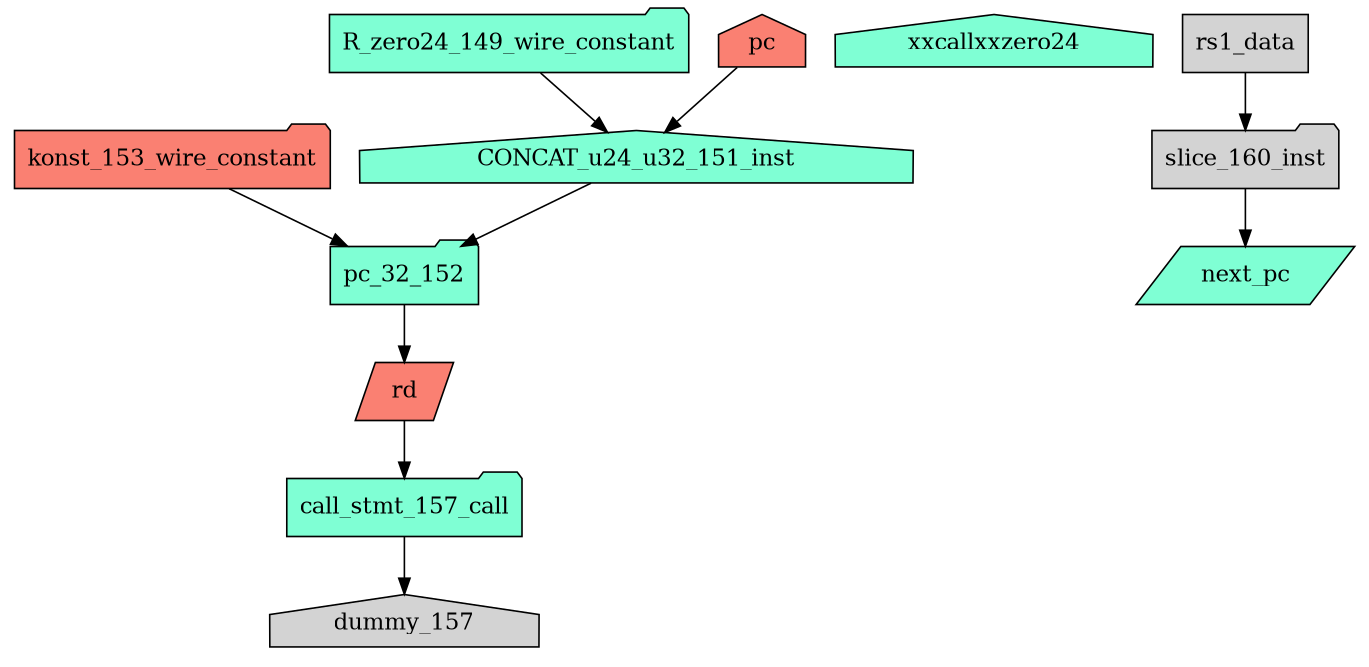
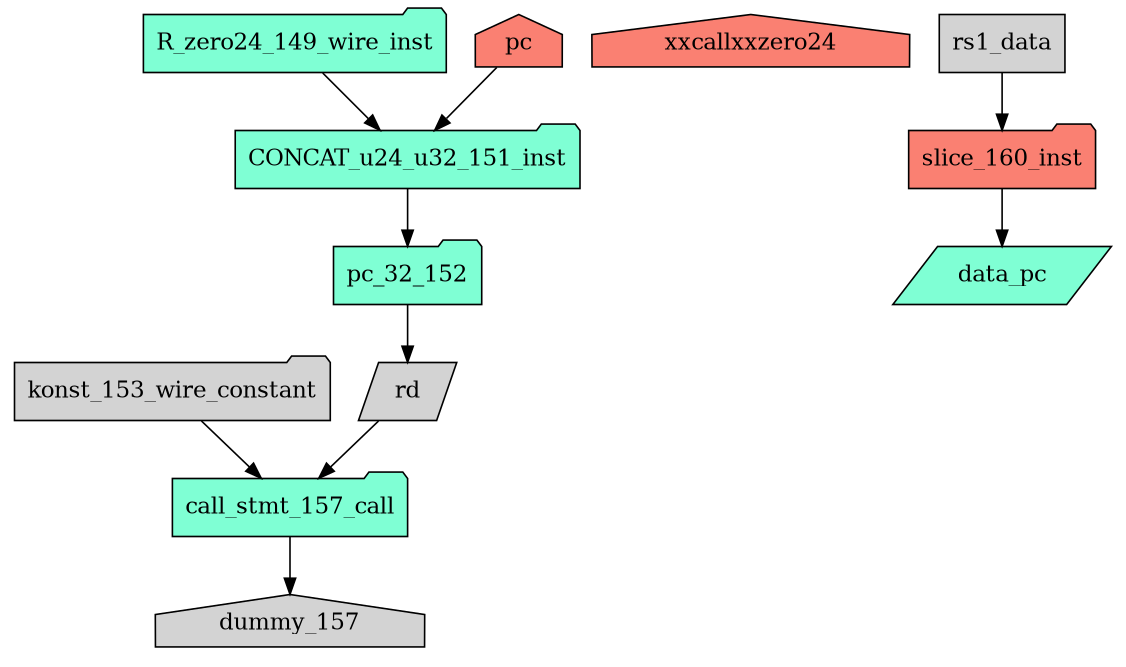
(509, 44) -> (295, 44)
(994, 44) -> (751, 44)
(172, 160) -> (172, 392)
(636, 160) -> (408, 160)
(1245, 160) -> (1002, 160)
(281, 214) -> (226, 444)
(1245, 276) -> (1002, 276)
(404, 392) -> (408, 392)
